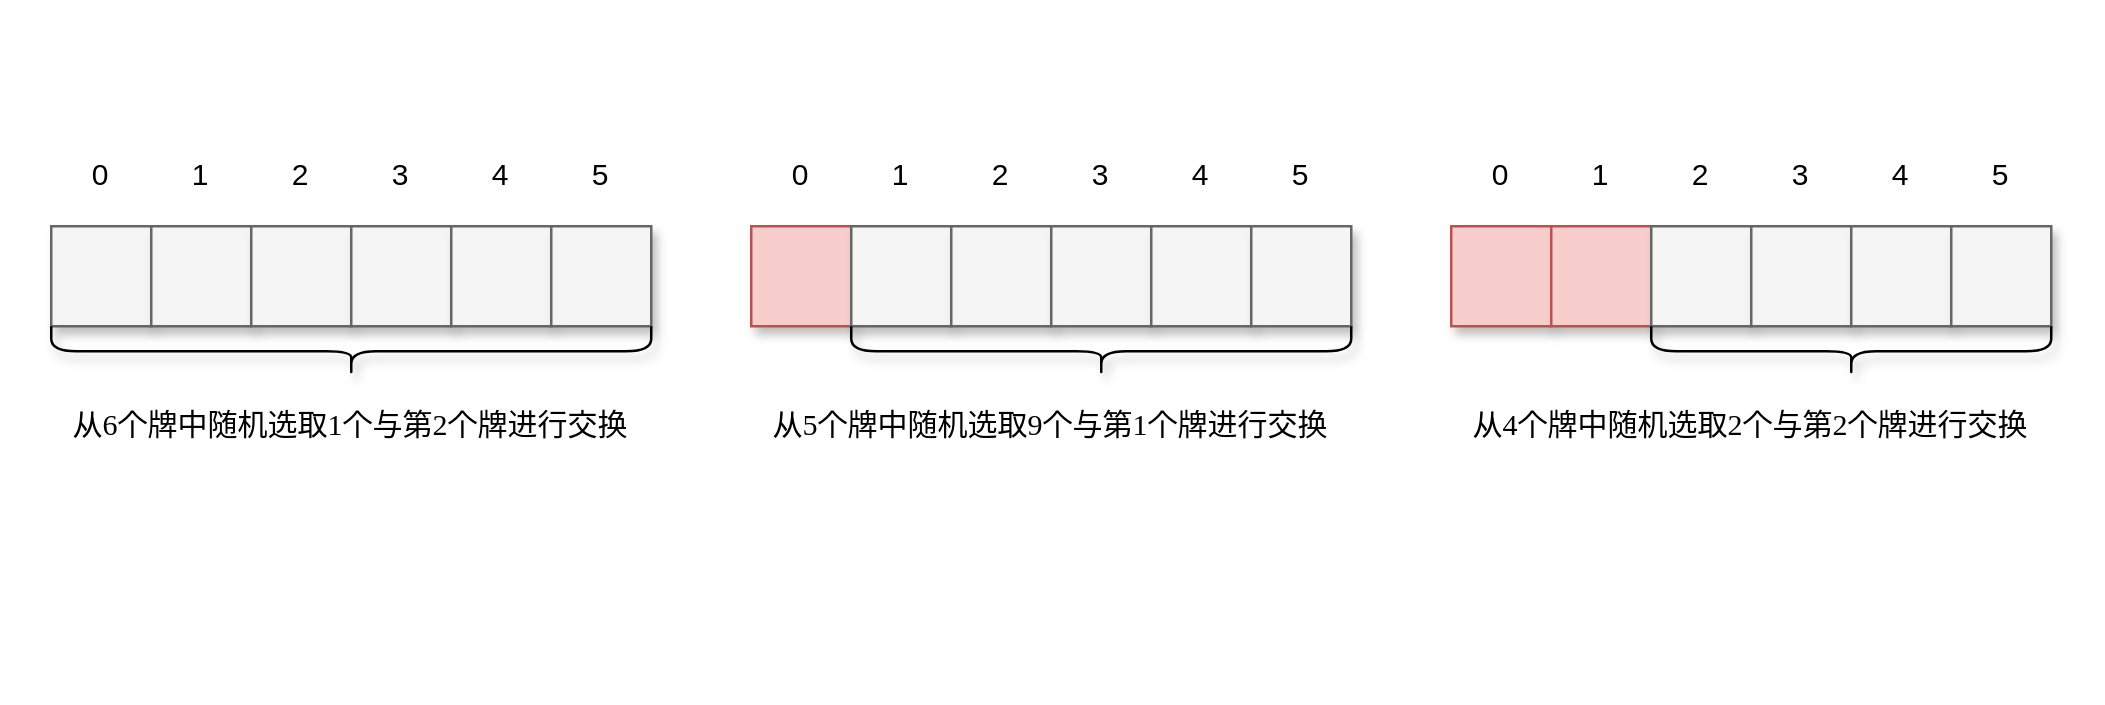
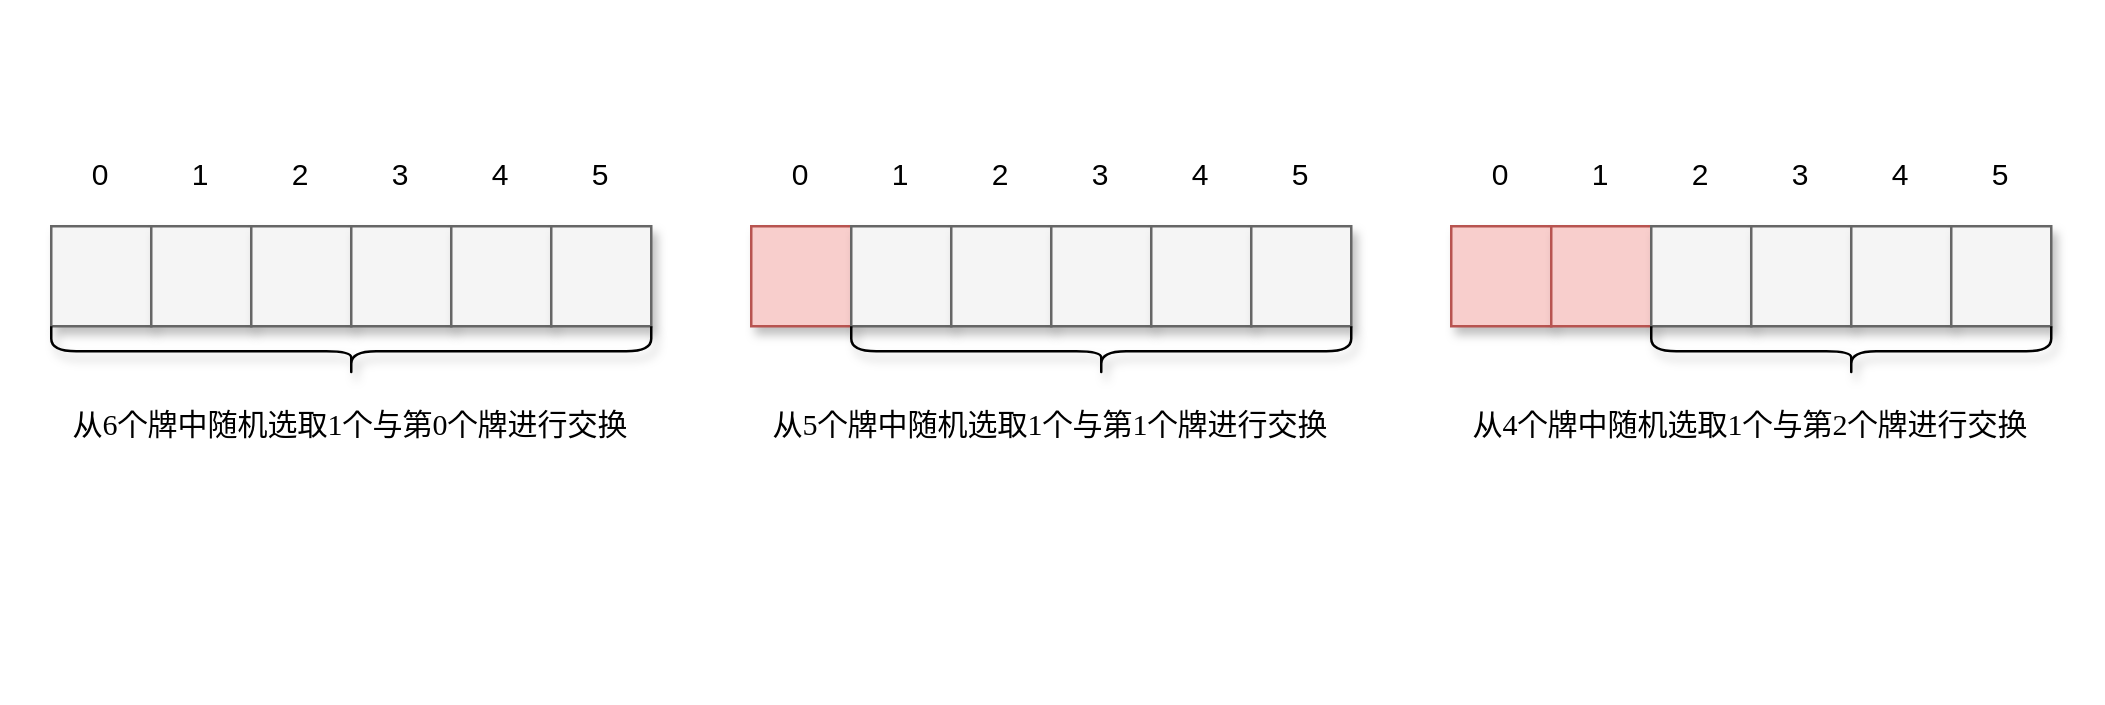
(351, 426) -> (351, 426)
(1051, 426) -> (1051, 426)
(1751, 426) -> (1751, 426)
